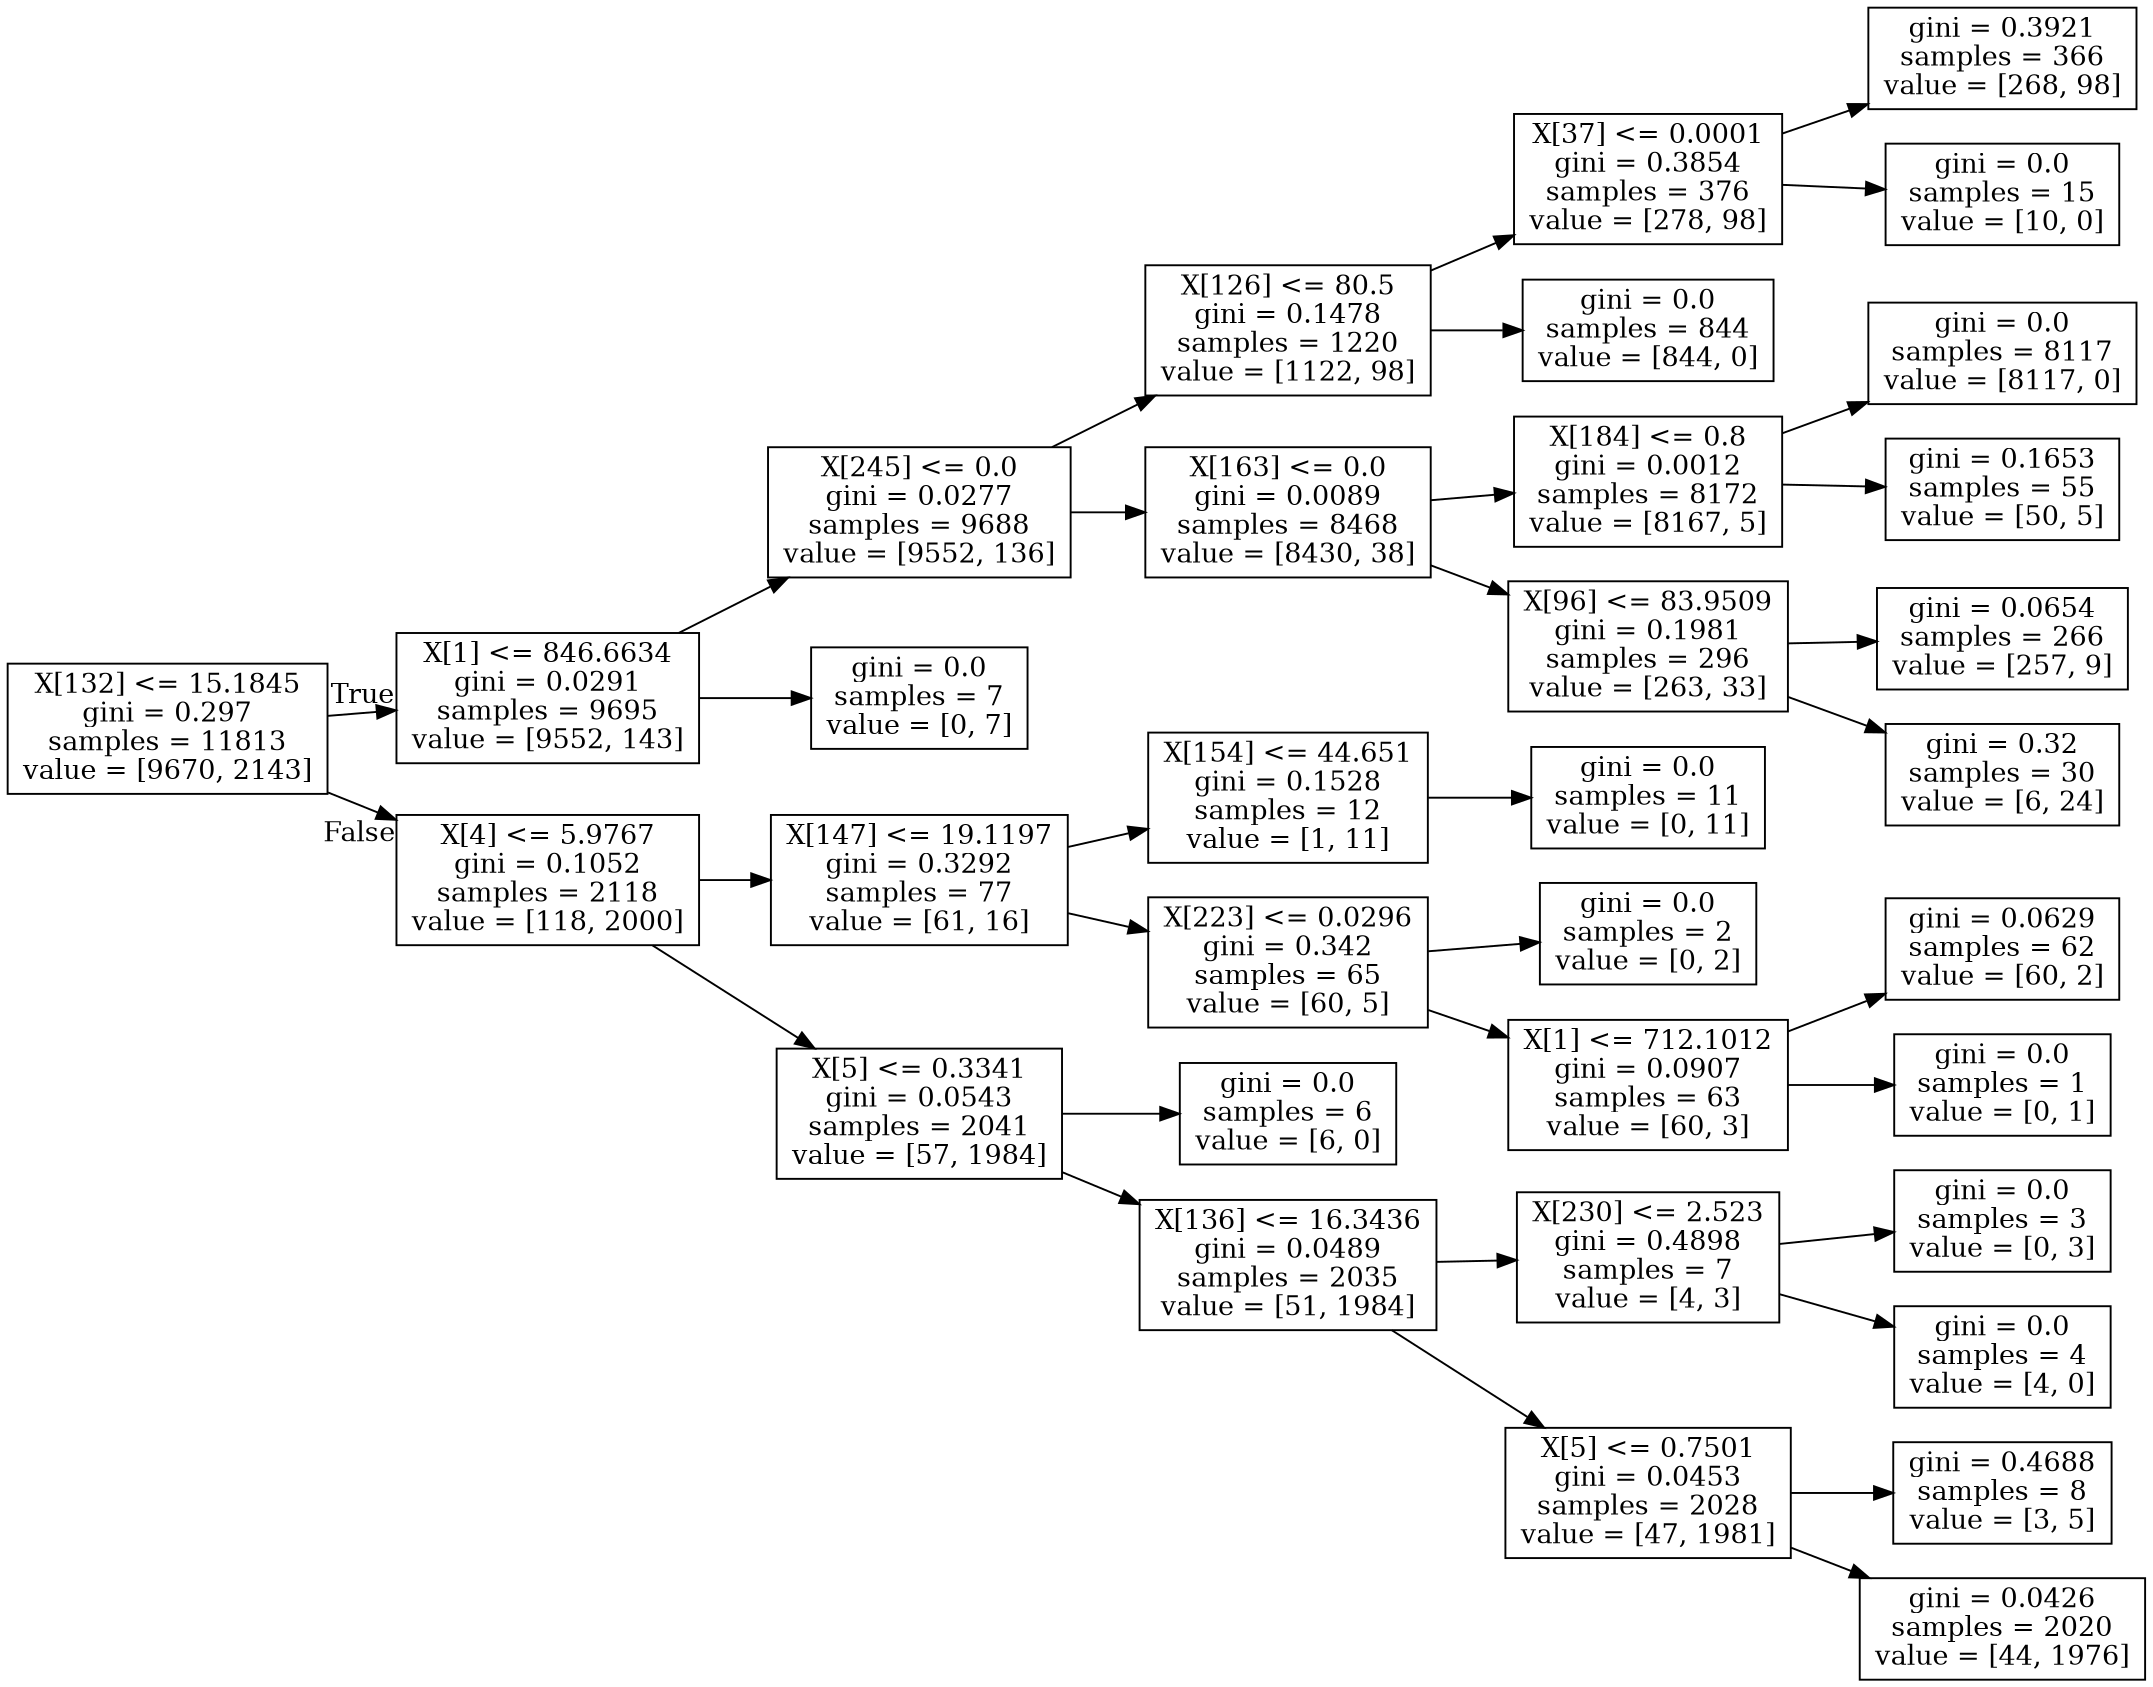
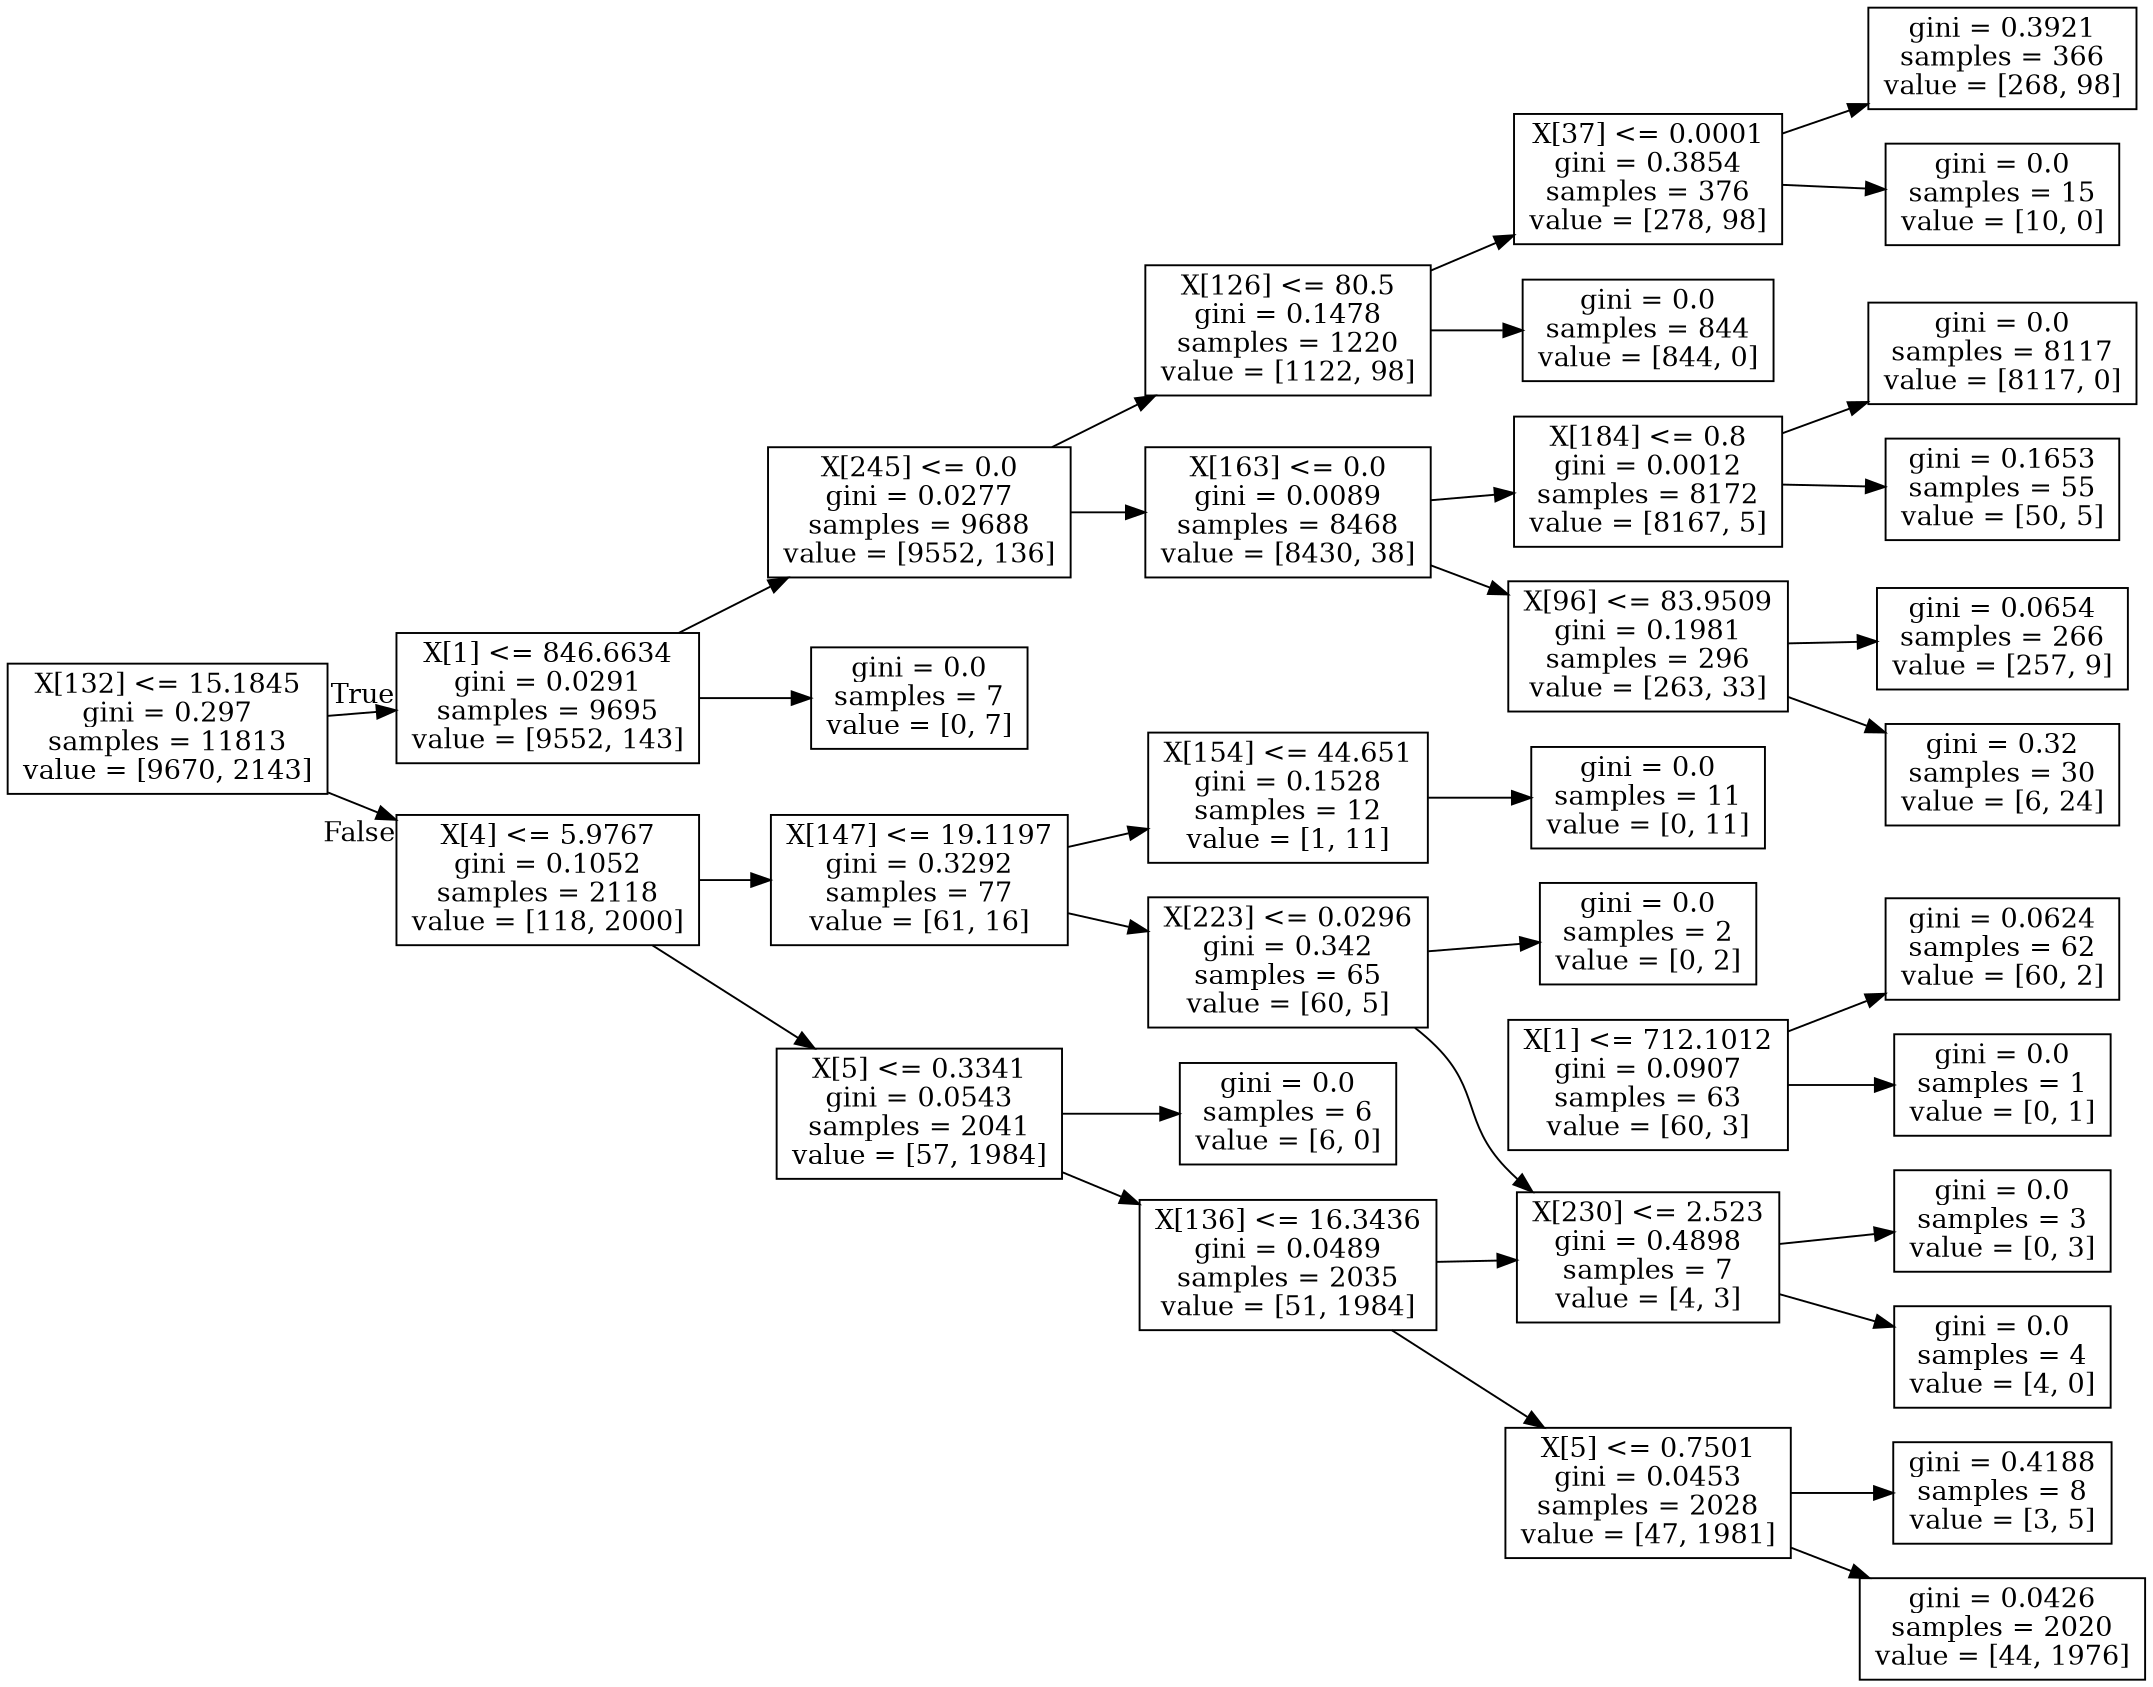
(2002, 949) -> (2002, 949)
(1459, 1021) -> (1469, 1101)
(2002, 1493) -> (2002, 1493)
